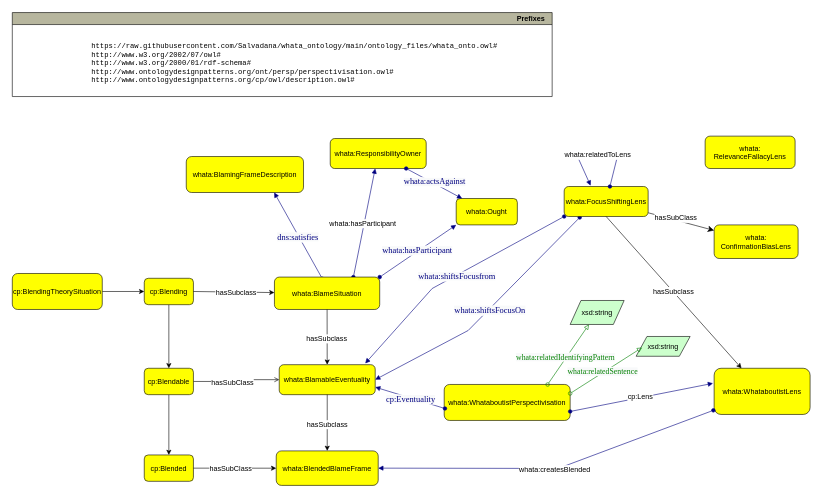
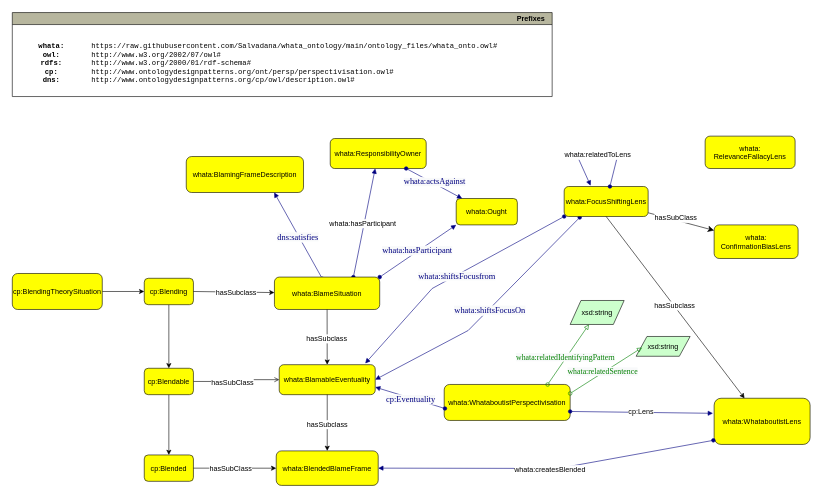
none -> (51, 63)
(762, 391) -> (762, 421)
